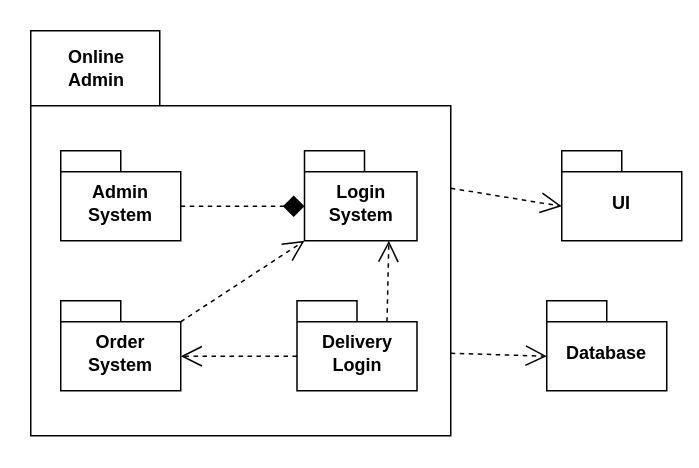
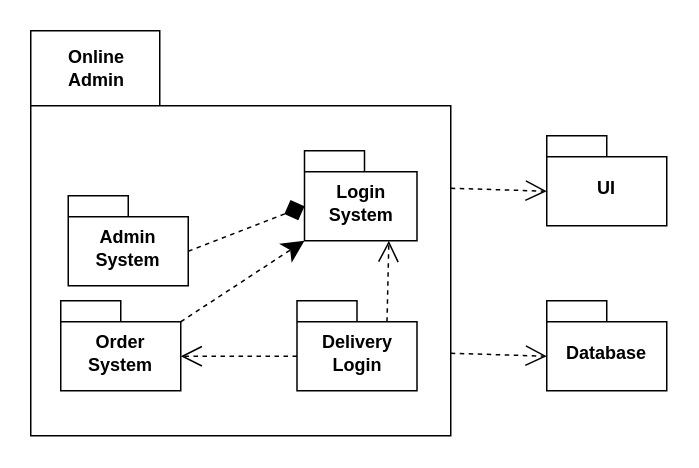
(121, 196) -> (128, 241)
(622, 196) -> (607, 181)
(295, 247) -> (289, 251)
